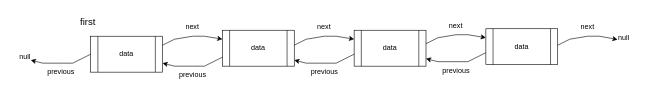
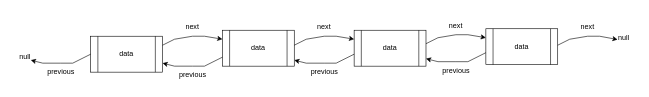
(87, 21) -> none
